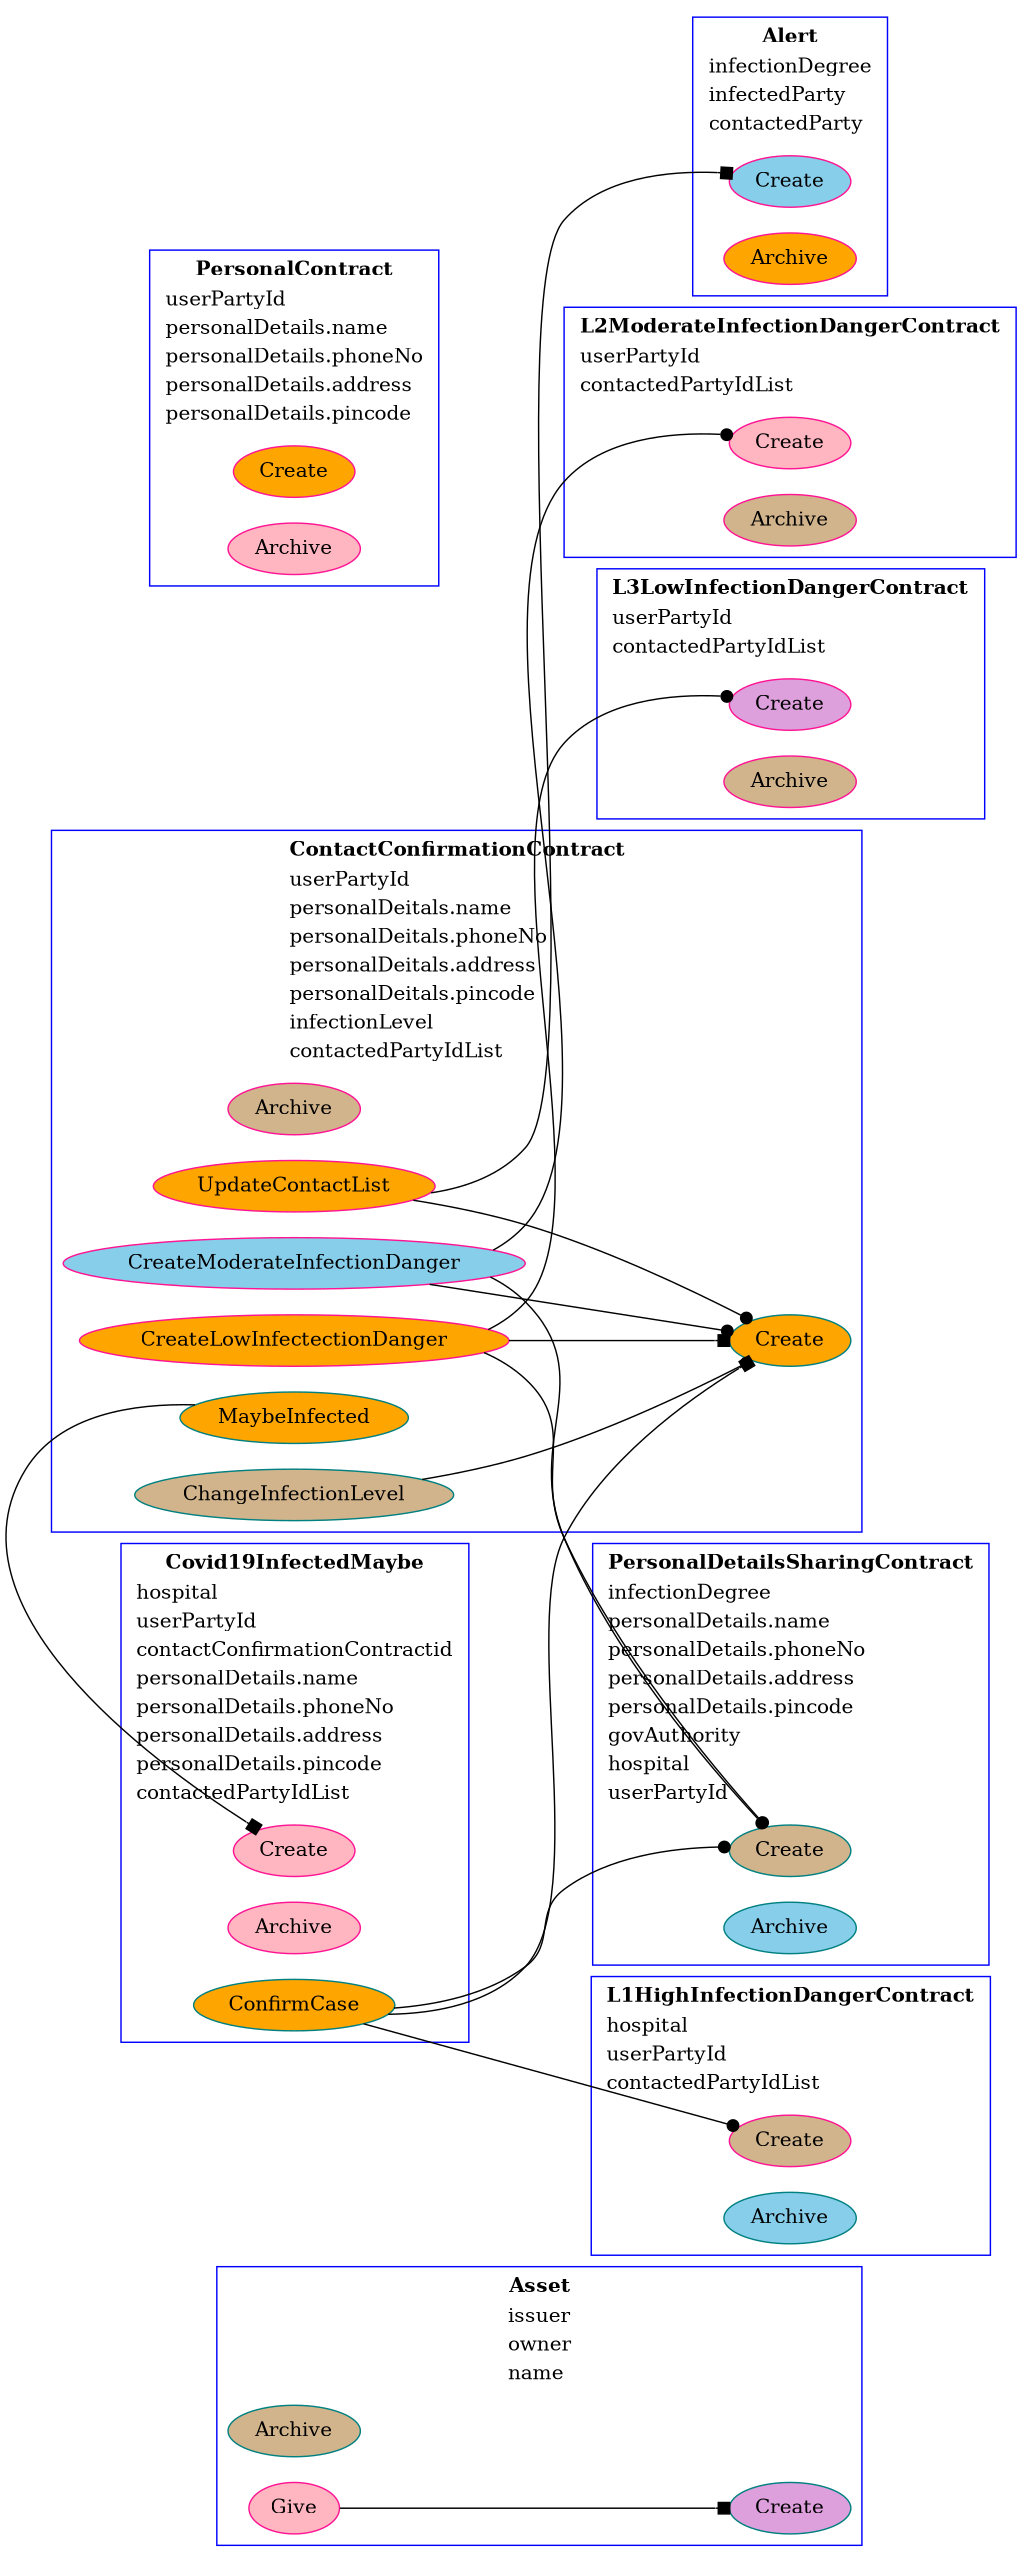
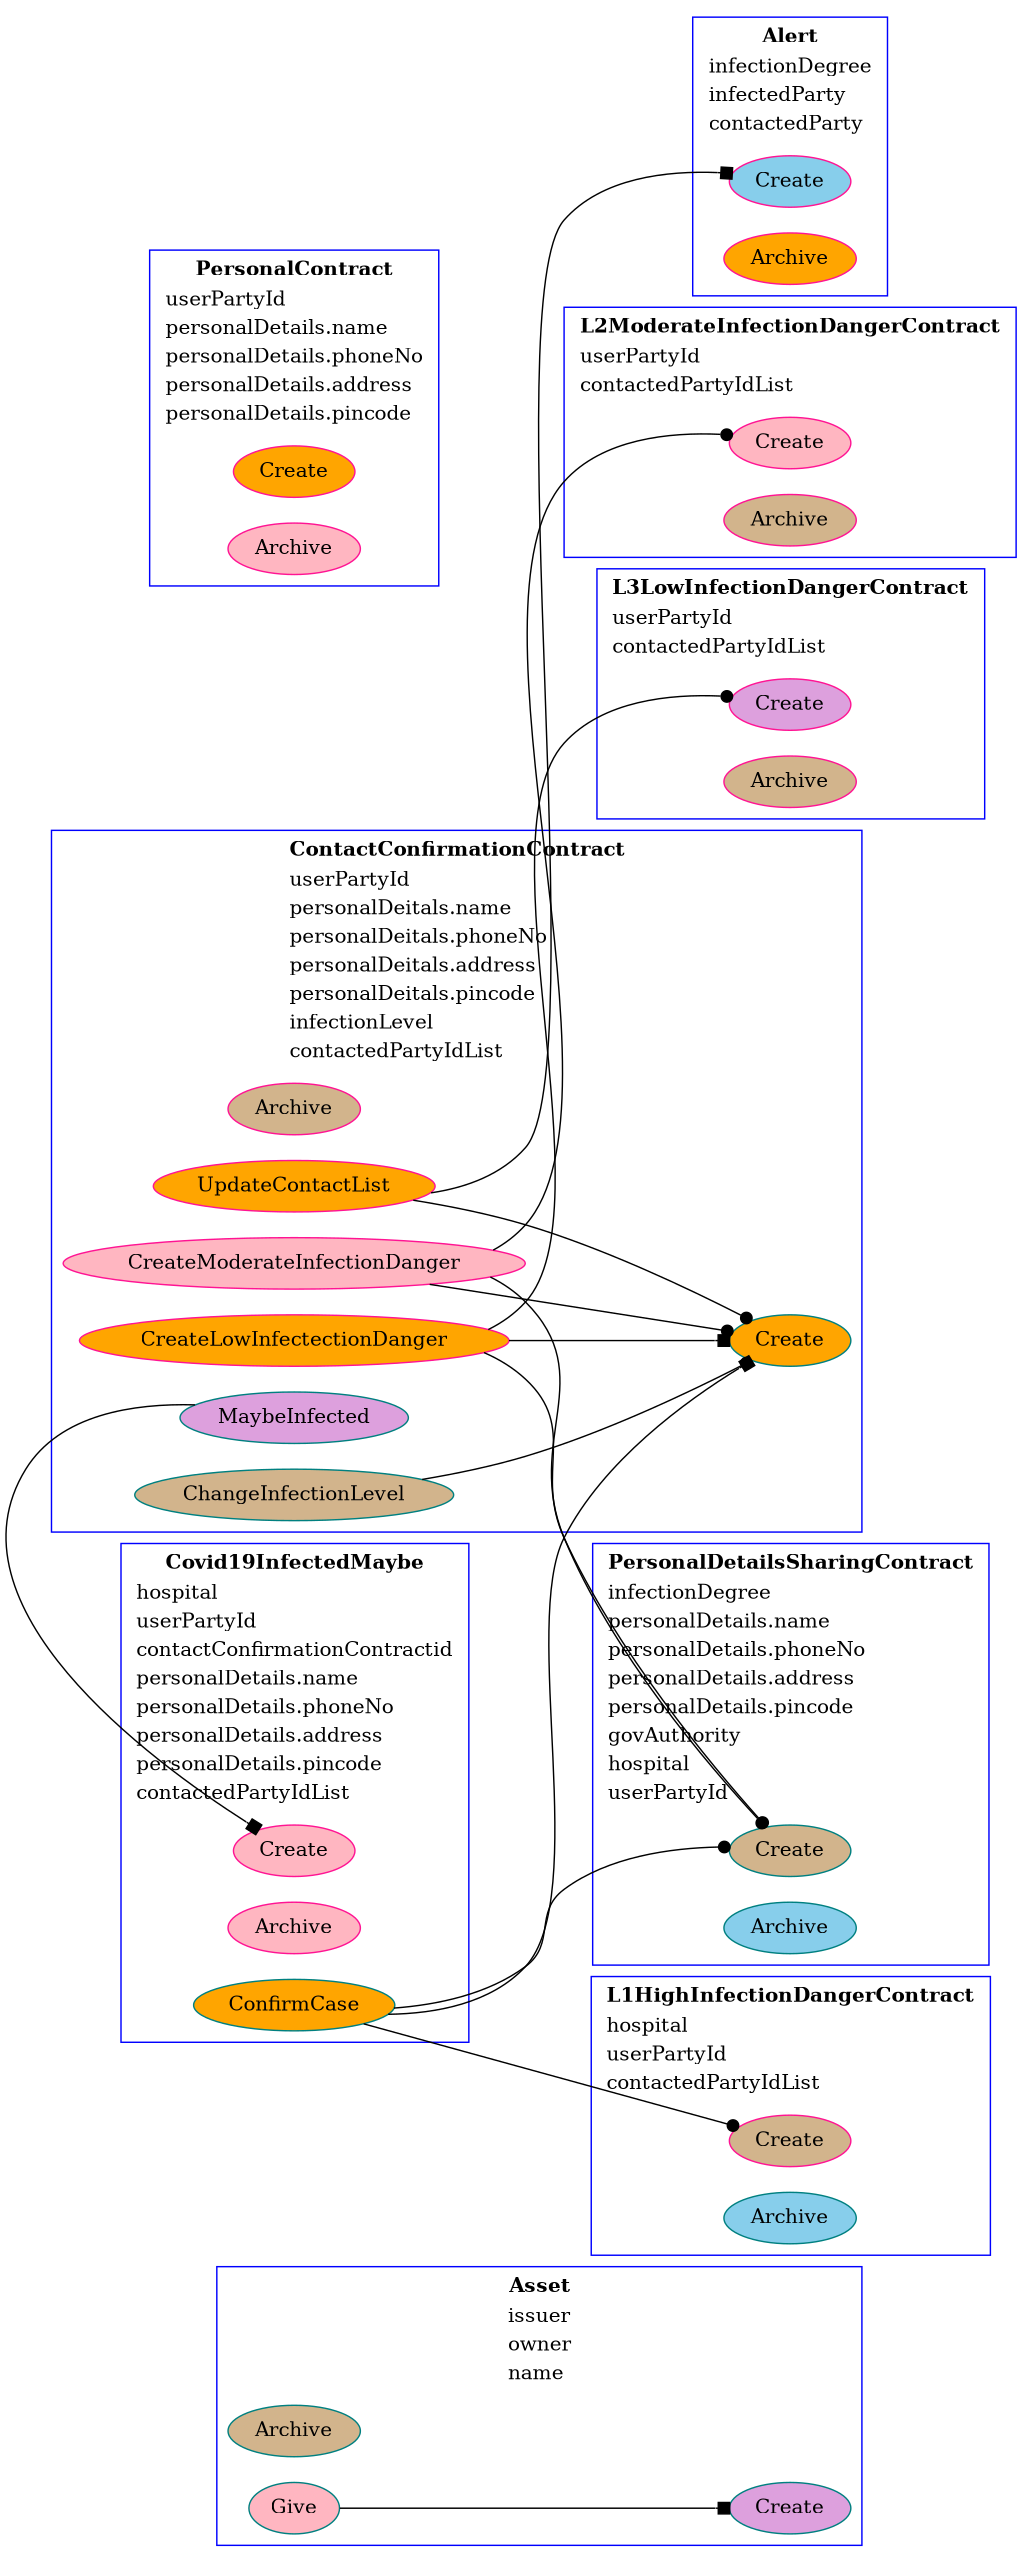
(294, 1263) -> (294, 1263)
(294, 1418) -> (294, 1418)
(294, 2508) -> (294, 2508)
